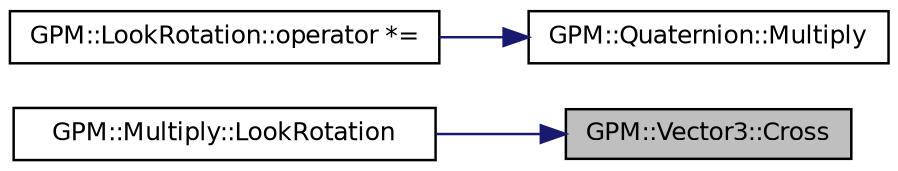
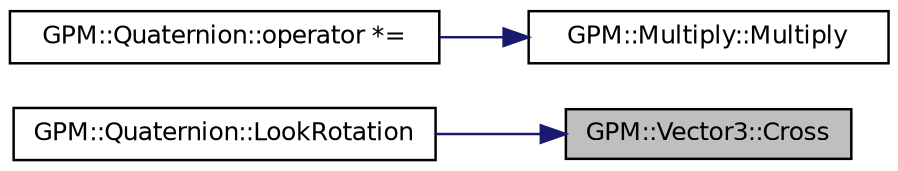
(225, 37) -> (225, 37)
(709, 37) -> (709, 37)
(225, 134) -> (225, 134)
